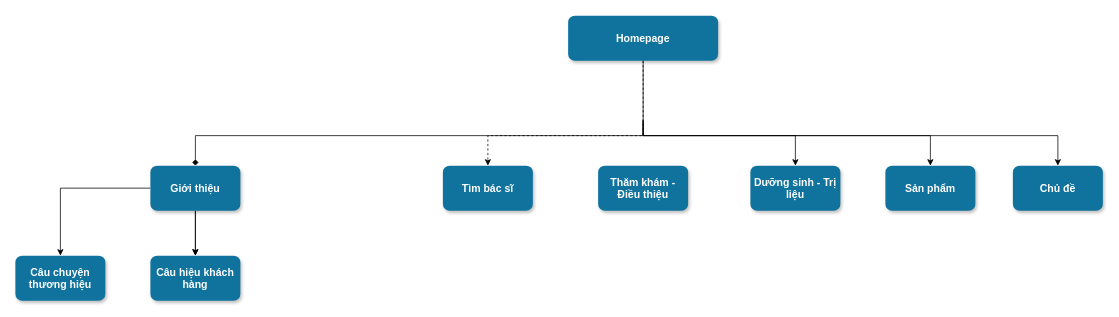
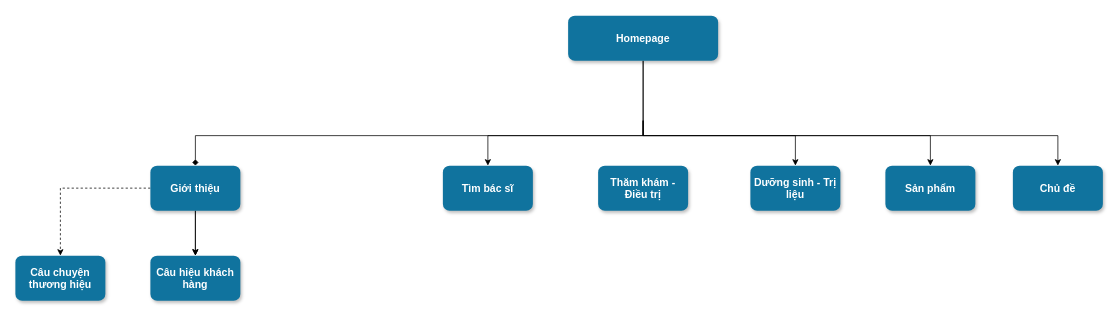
(488, 147) -> (488, 147)
(74, 188) -> (74, 188)
(643, 188) -> (643, 188)
